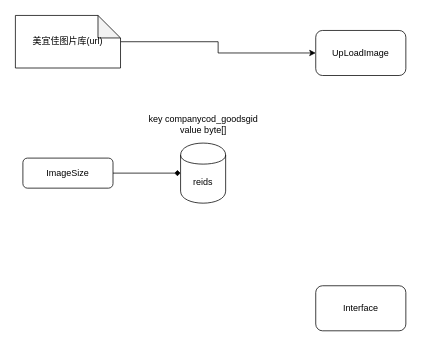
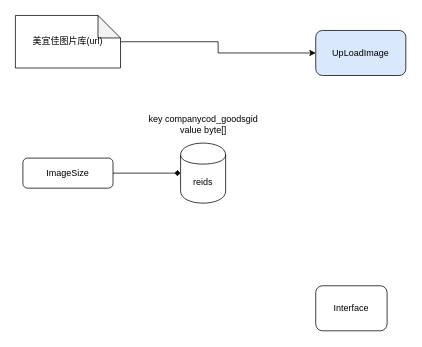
(360, 53) -> (360, 53)
(360, 308) -> (351, 308)
